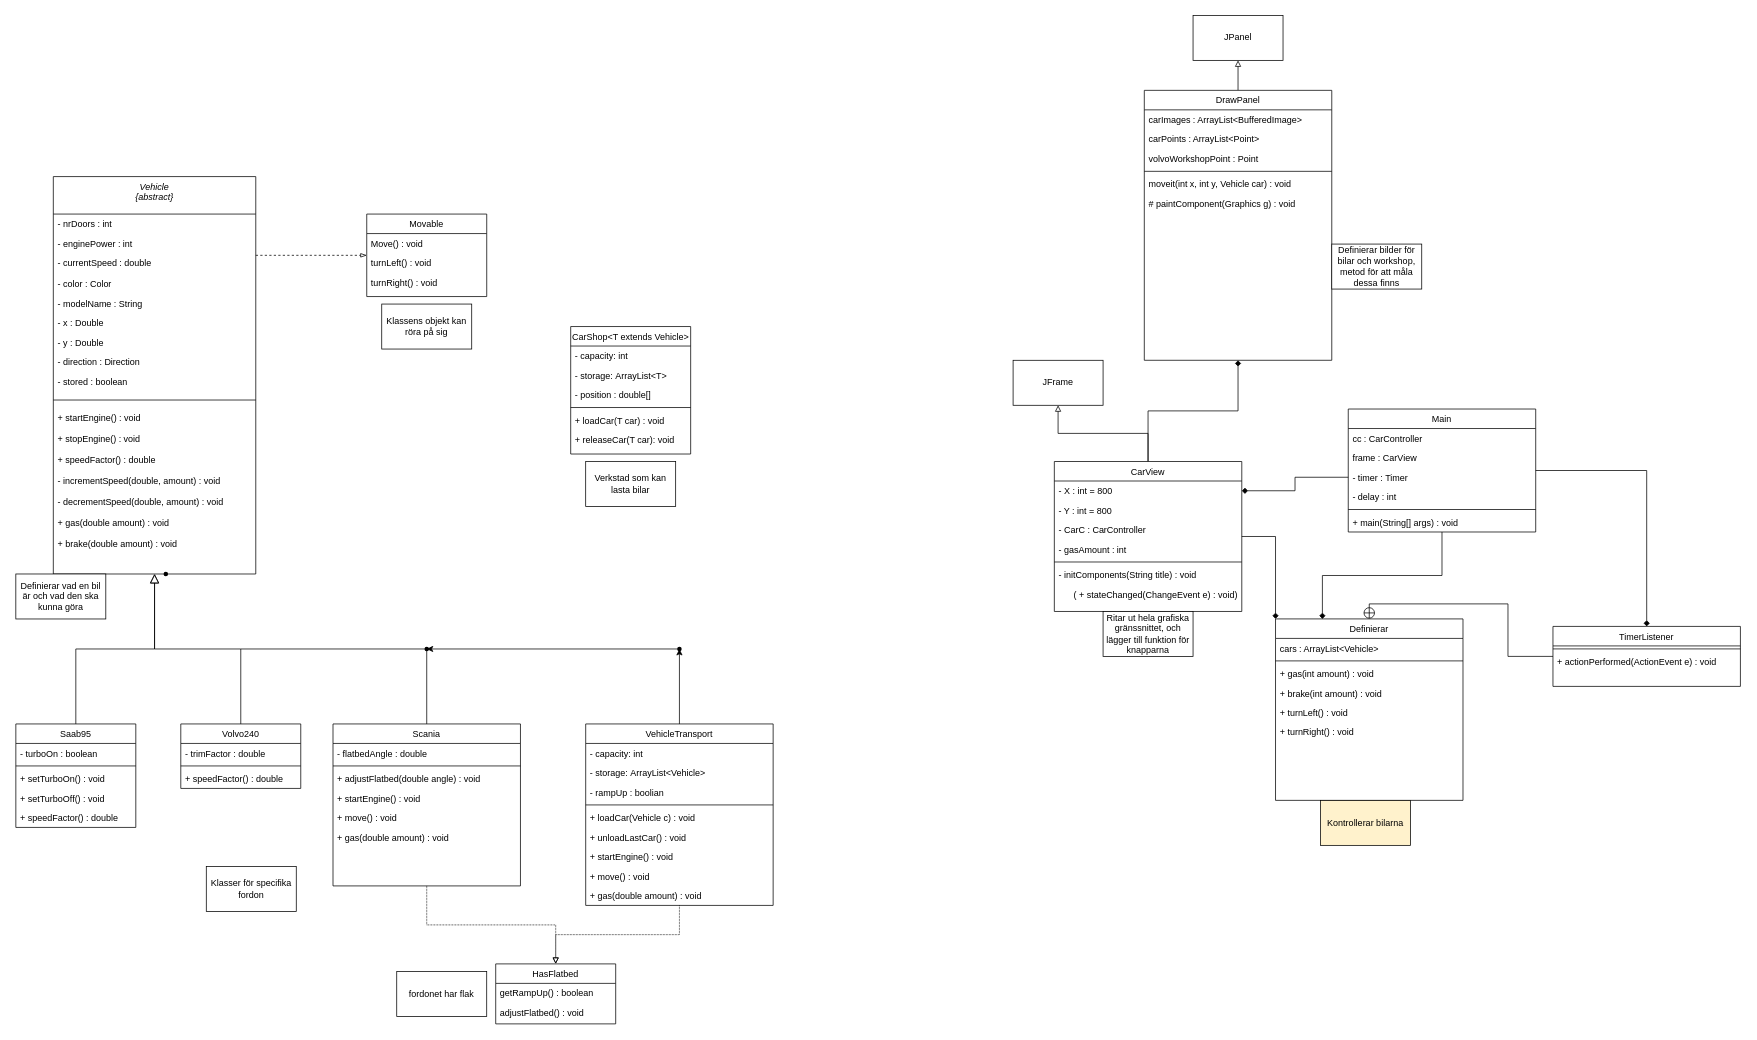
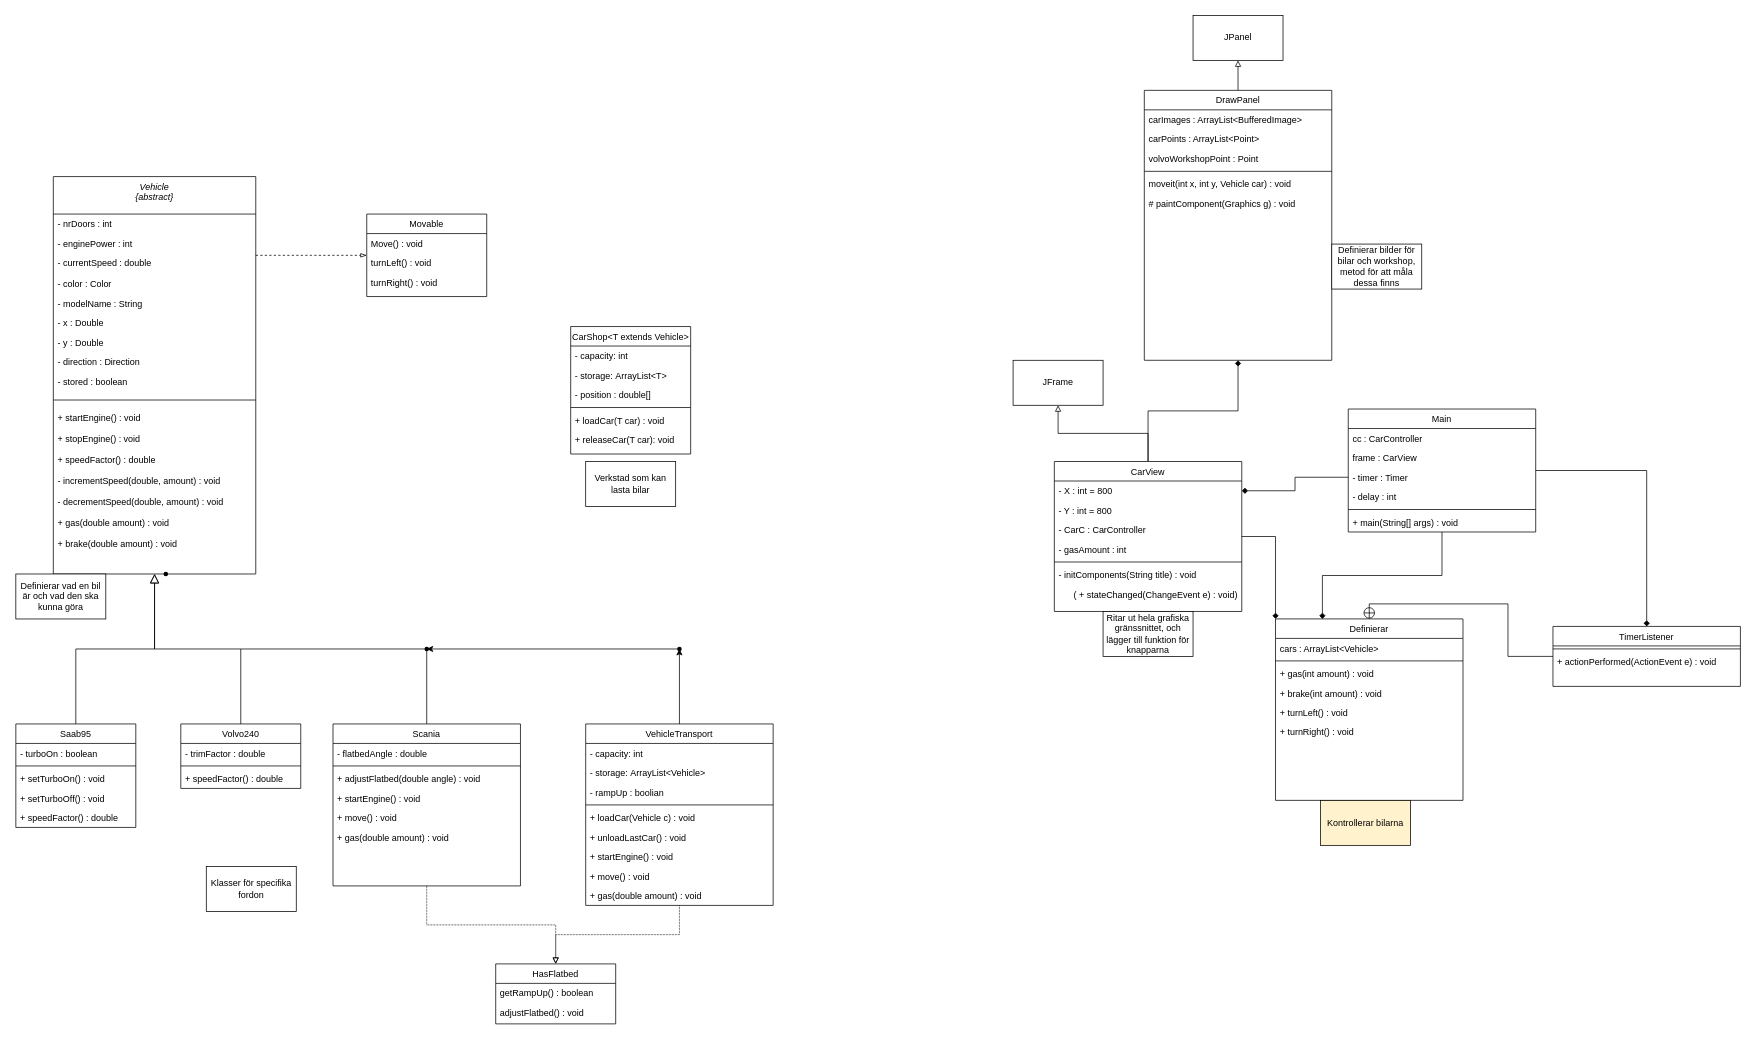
(426, 327) -> none
(441, 994) -> none
